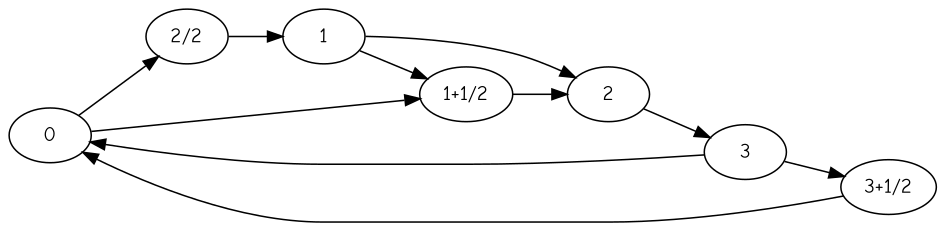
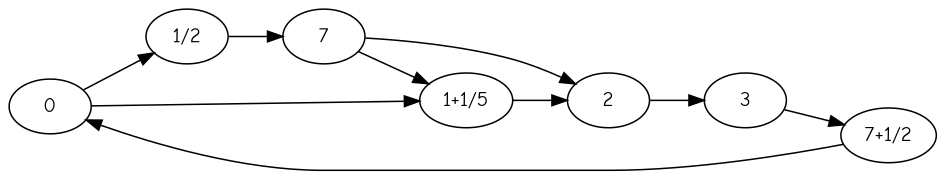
(187, 36) -> (187, 36)
(324, 36) -> (324, 36)
(466, 94) -> (466, 100)
(404, 164) -> none
(889, 187) -> (889, 135)
